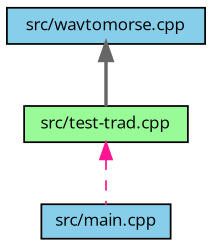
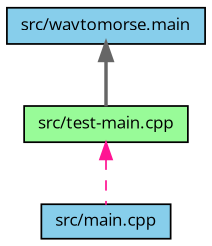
(106, 26) -> (106, 26)
(106, 124) -> (106, 124)
